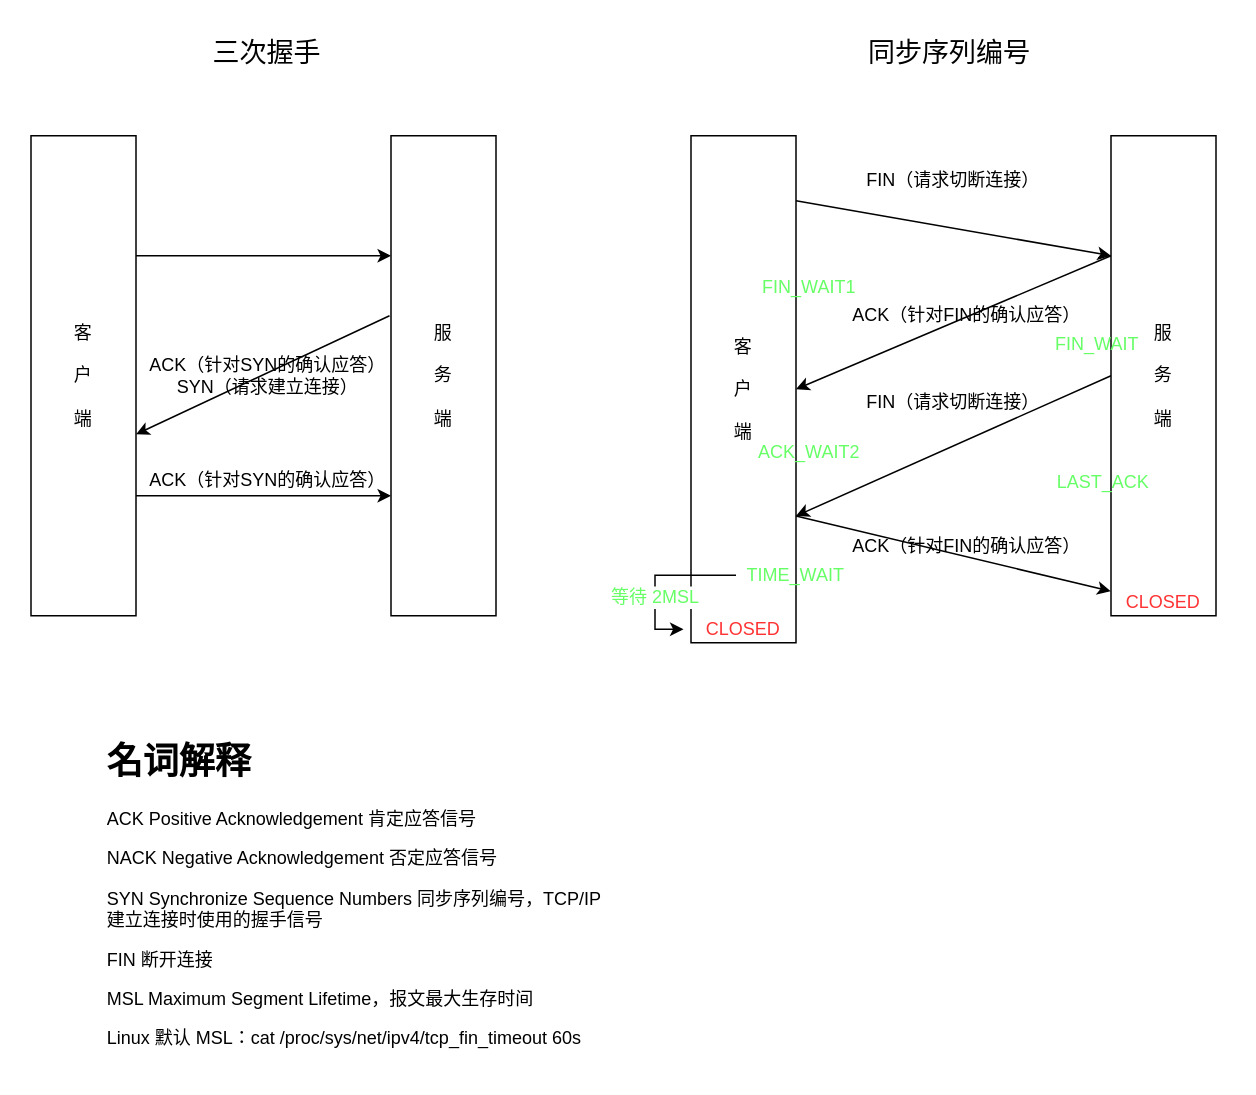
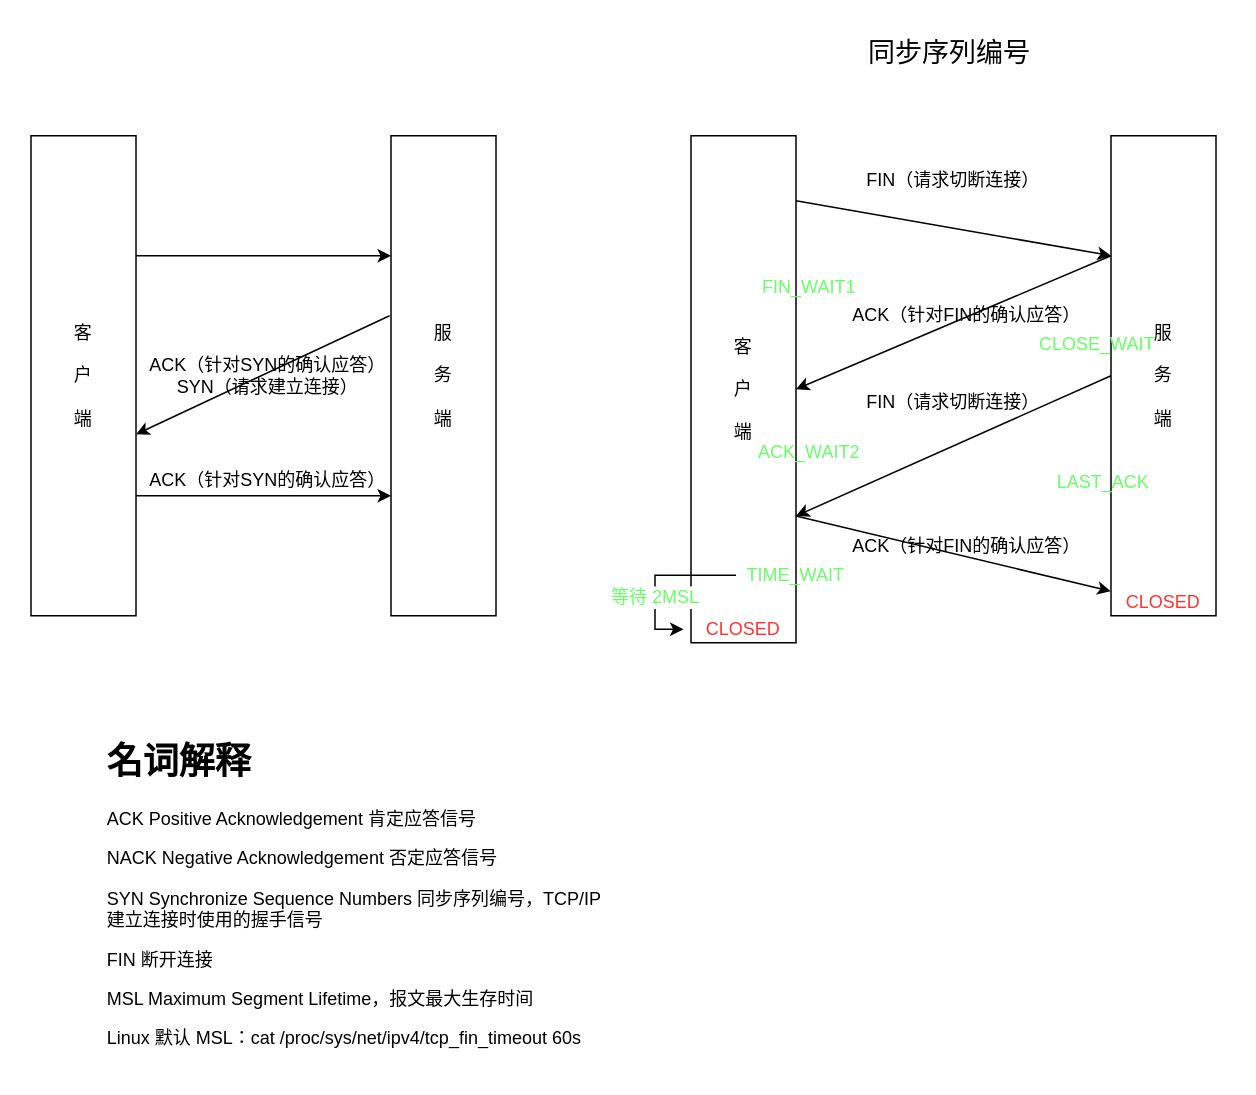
(267, 53) -> none
(1097, 344) -> (1097, 344)
